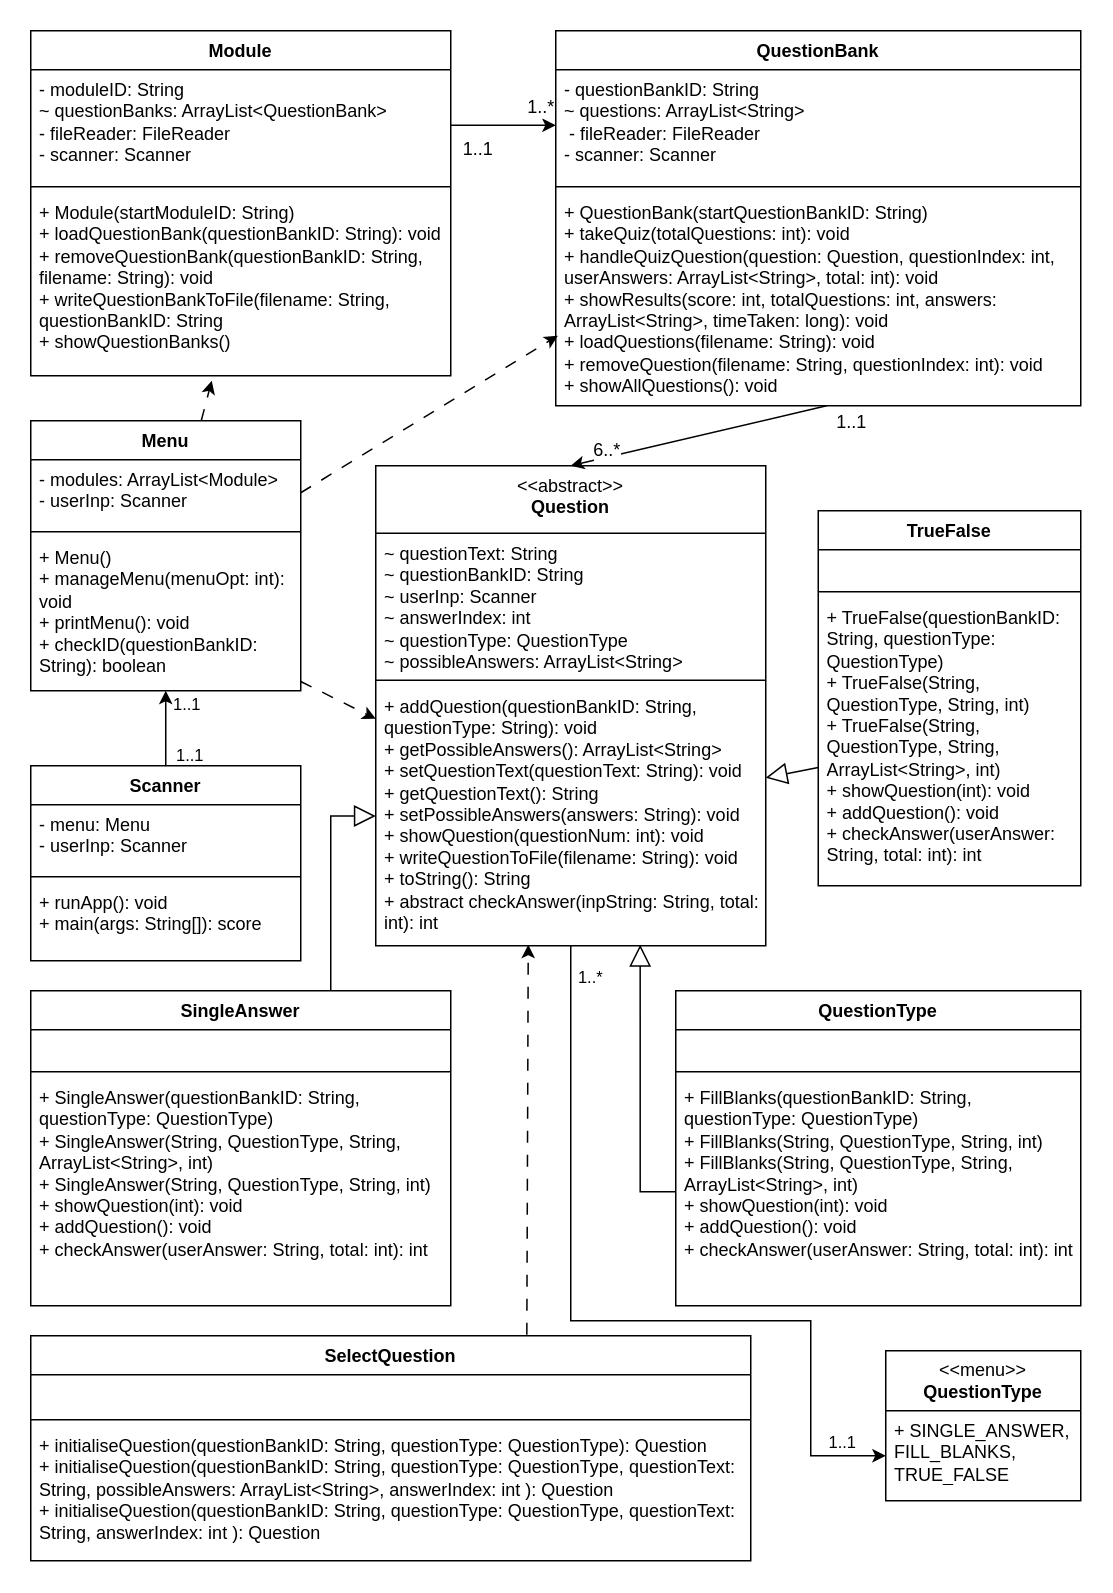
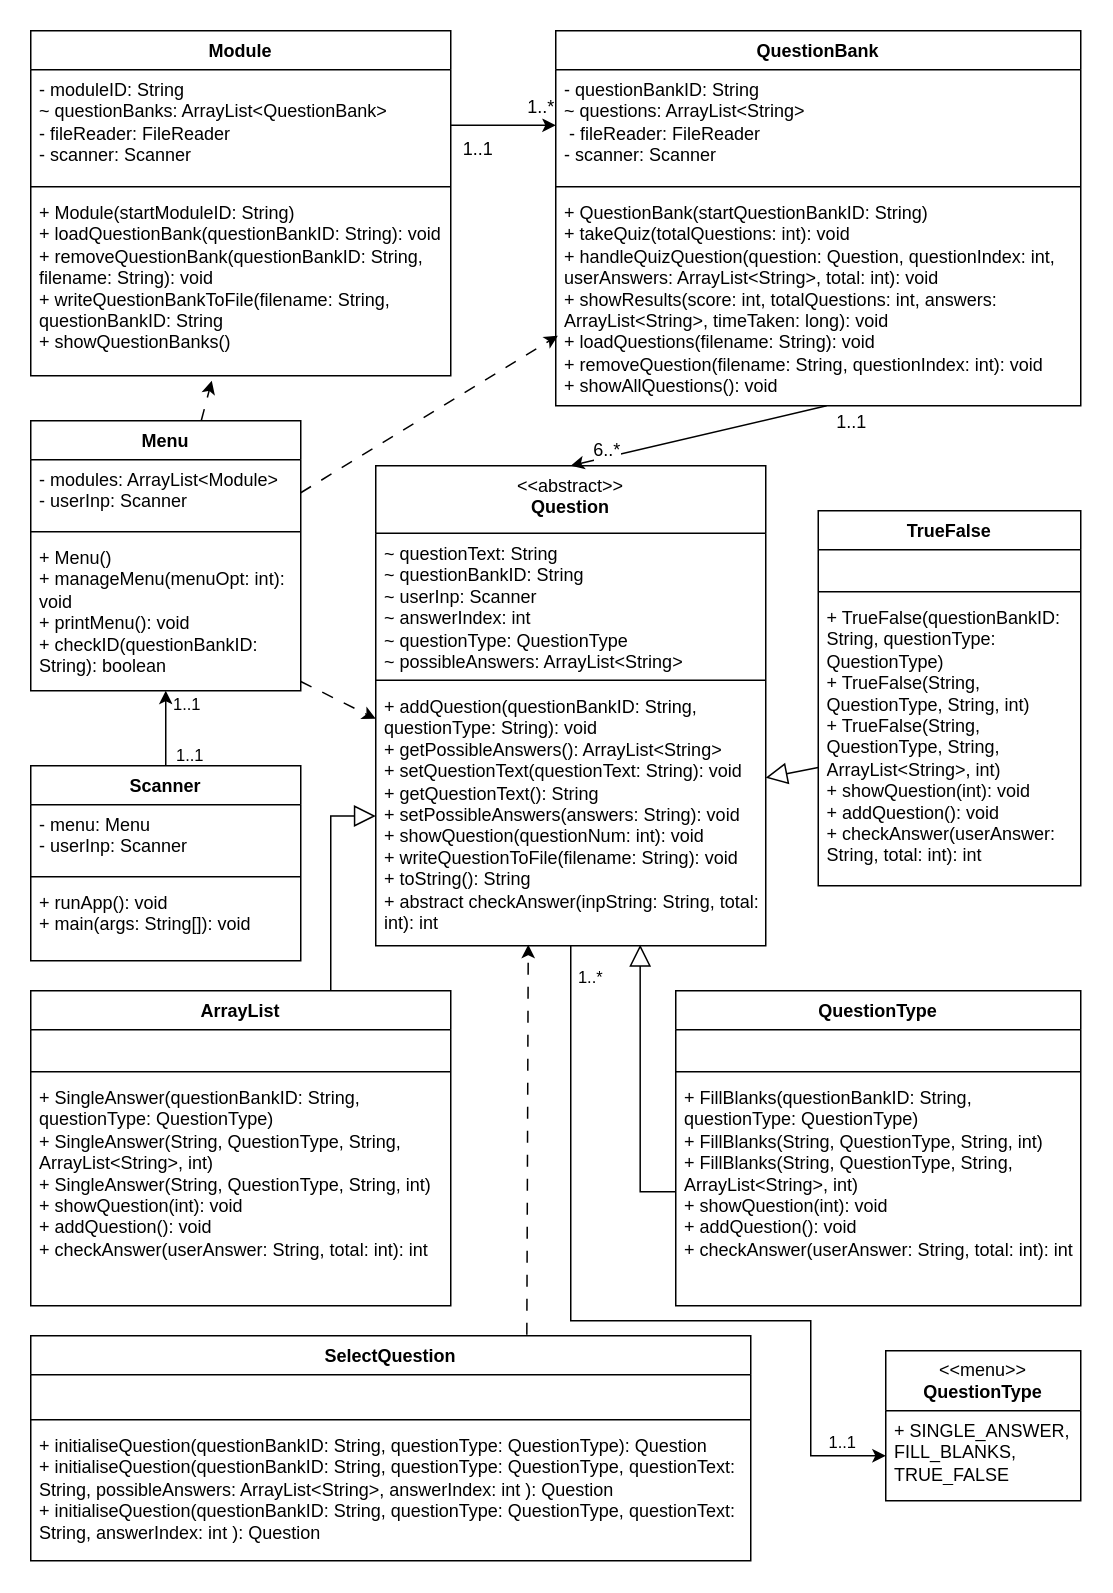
(167, 926) -> (162, 915)
(241, 1012) -> (241, 1012)
